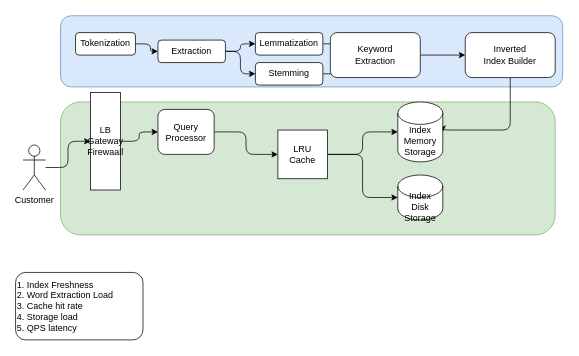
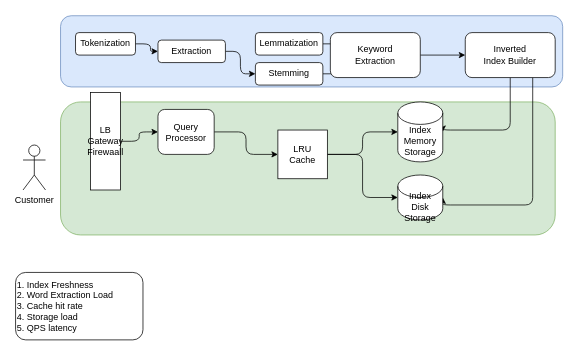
(241, 45) -> none
none -> (533, 143)
(58, 168) -> none
